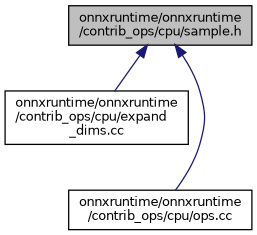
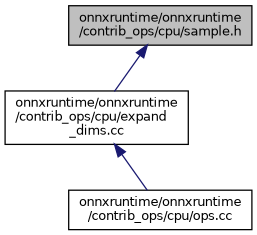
(204, 124) -> (135, 172)
